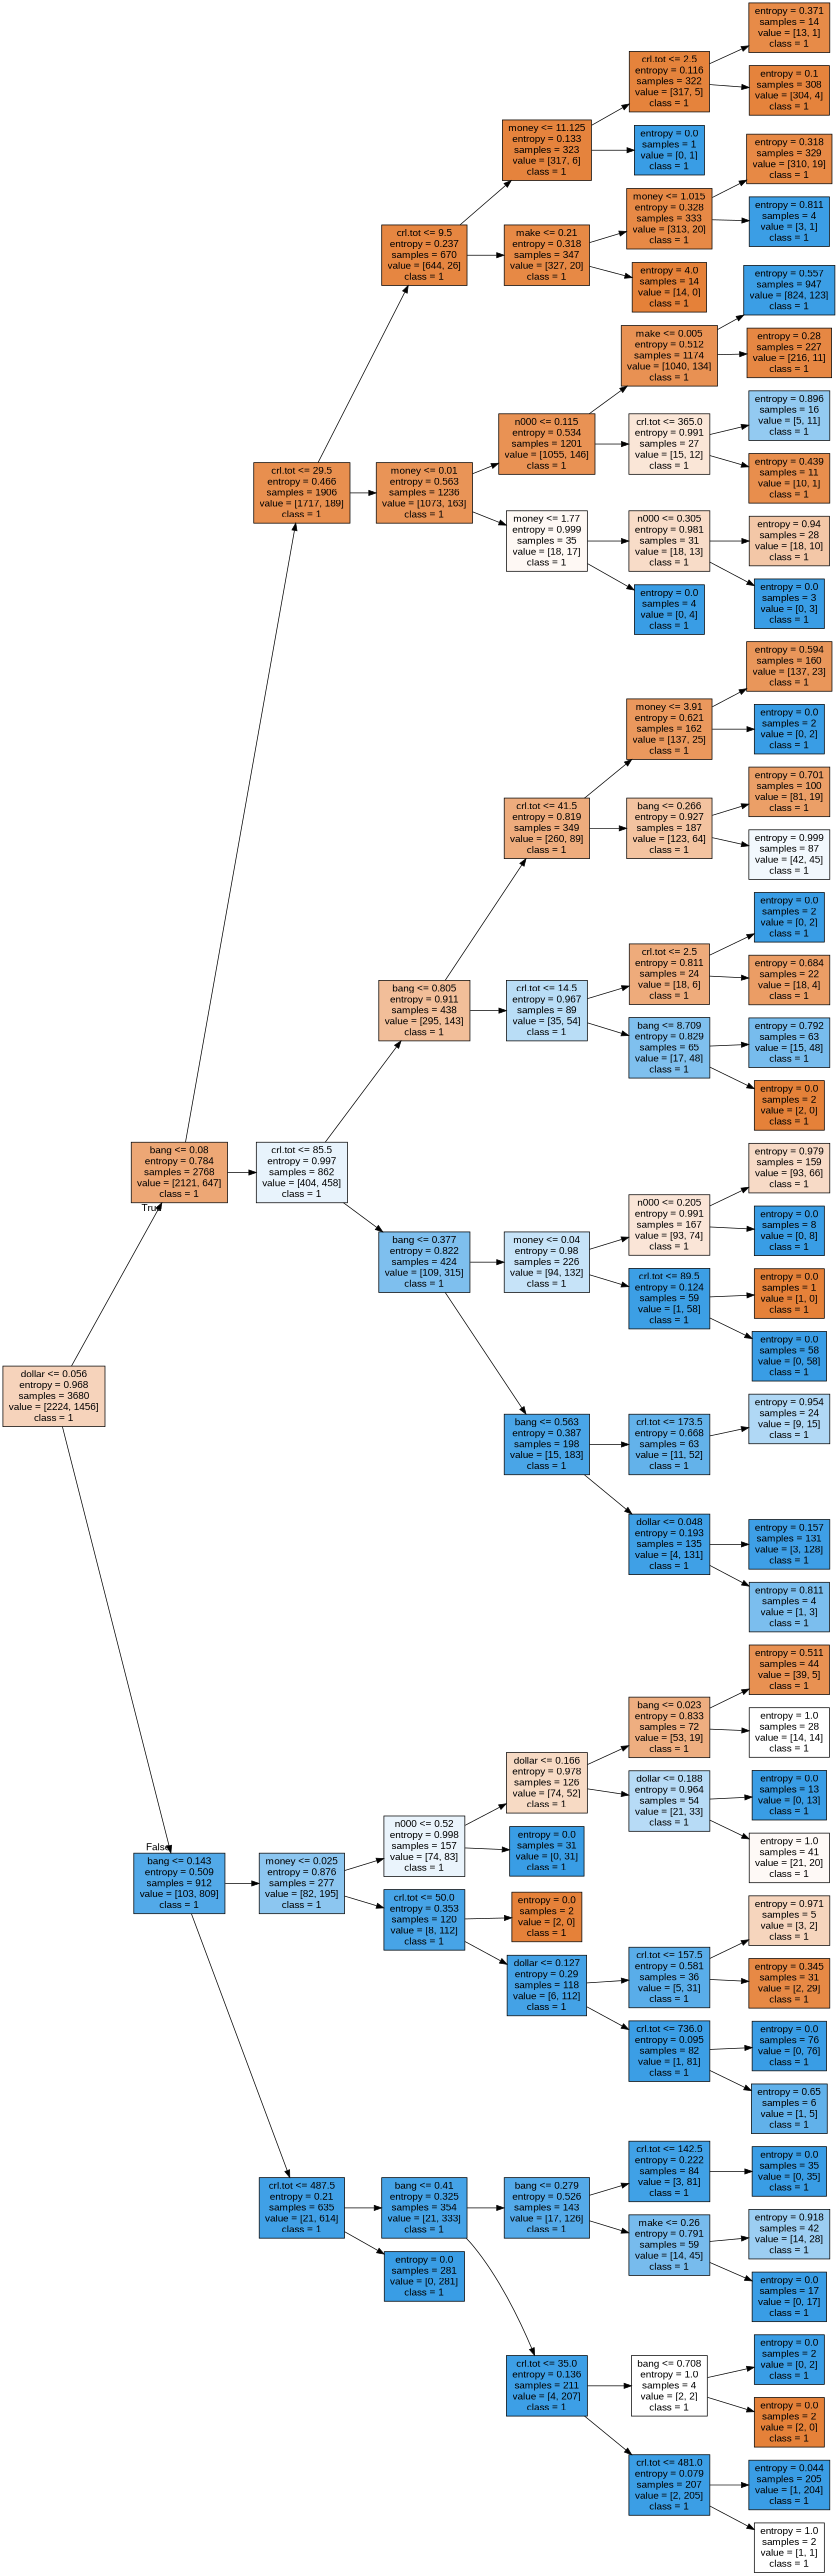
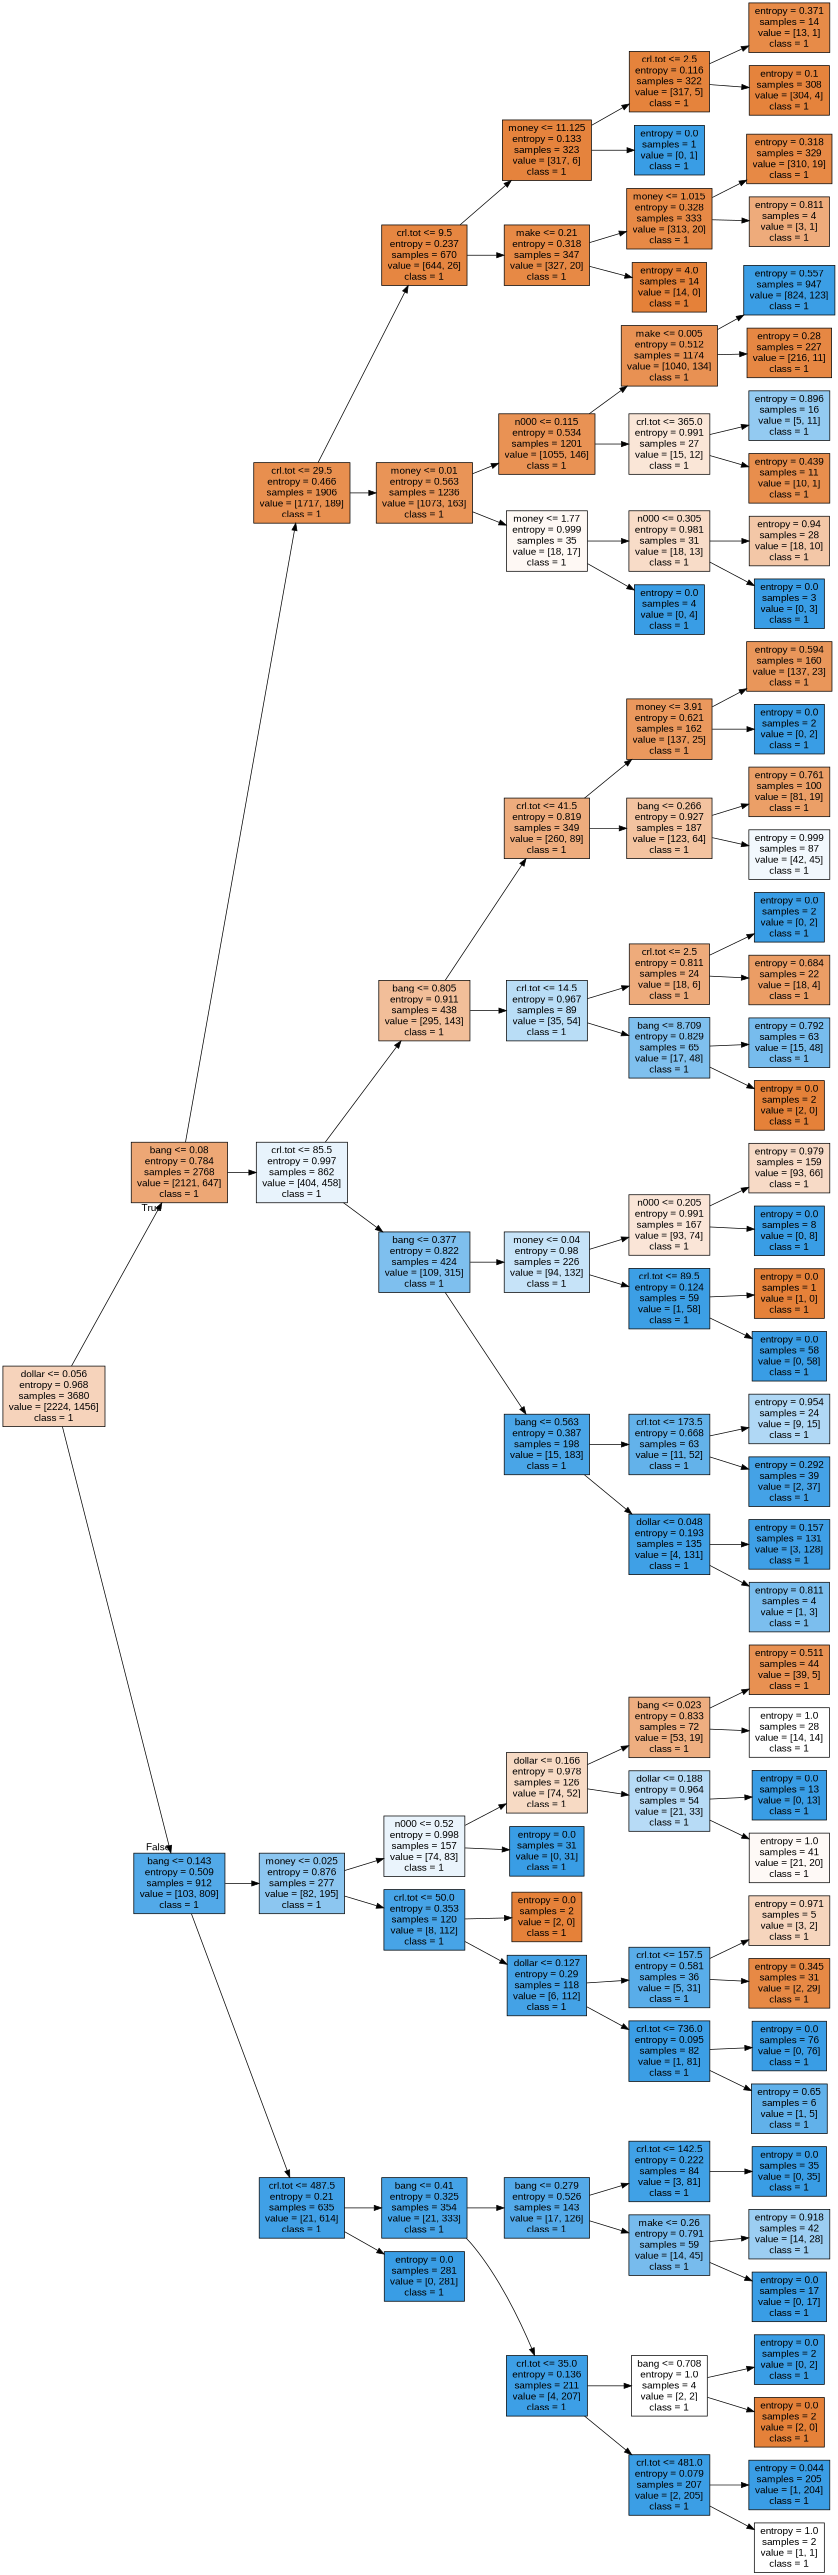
(789, 222) -> (789, 222)
(789, 792) -> (789, 792)
none -> (789, 1482)
